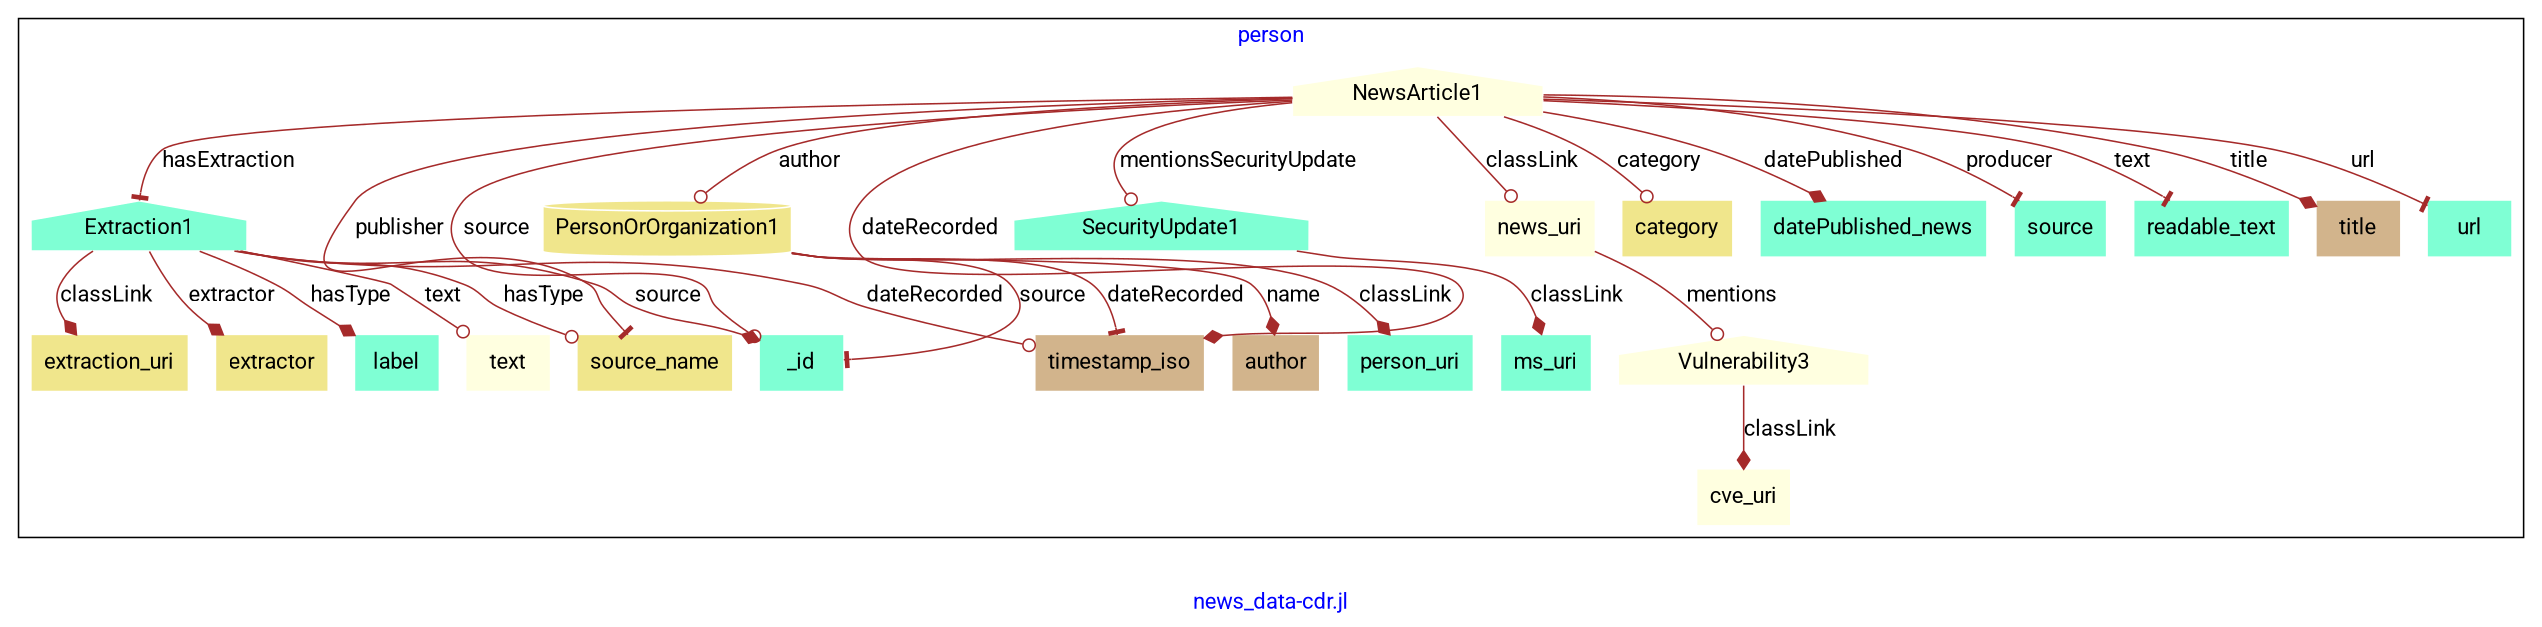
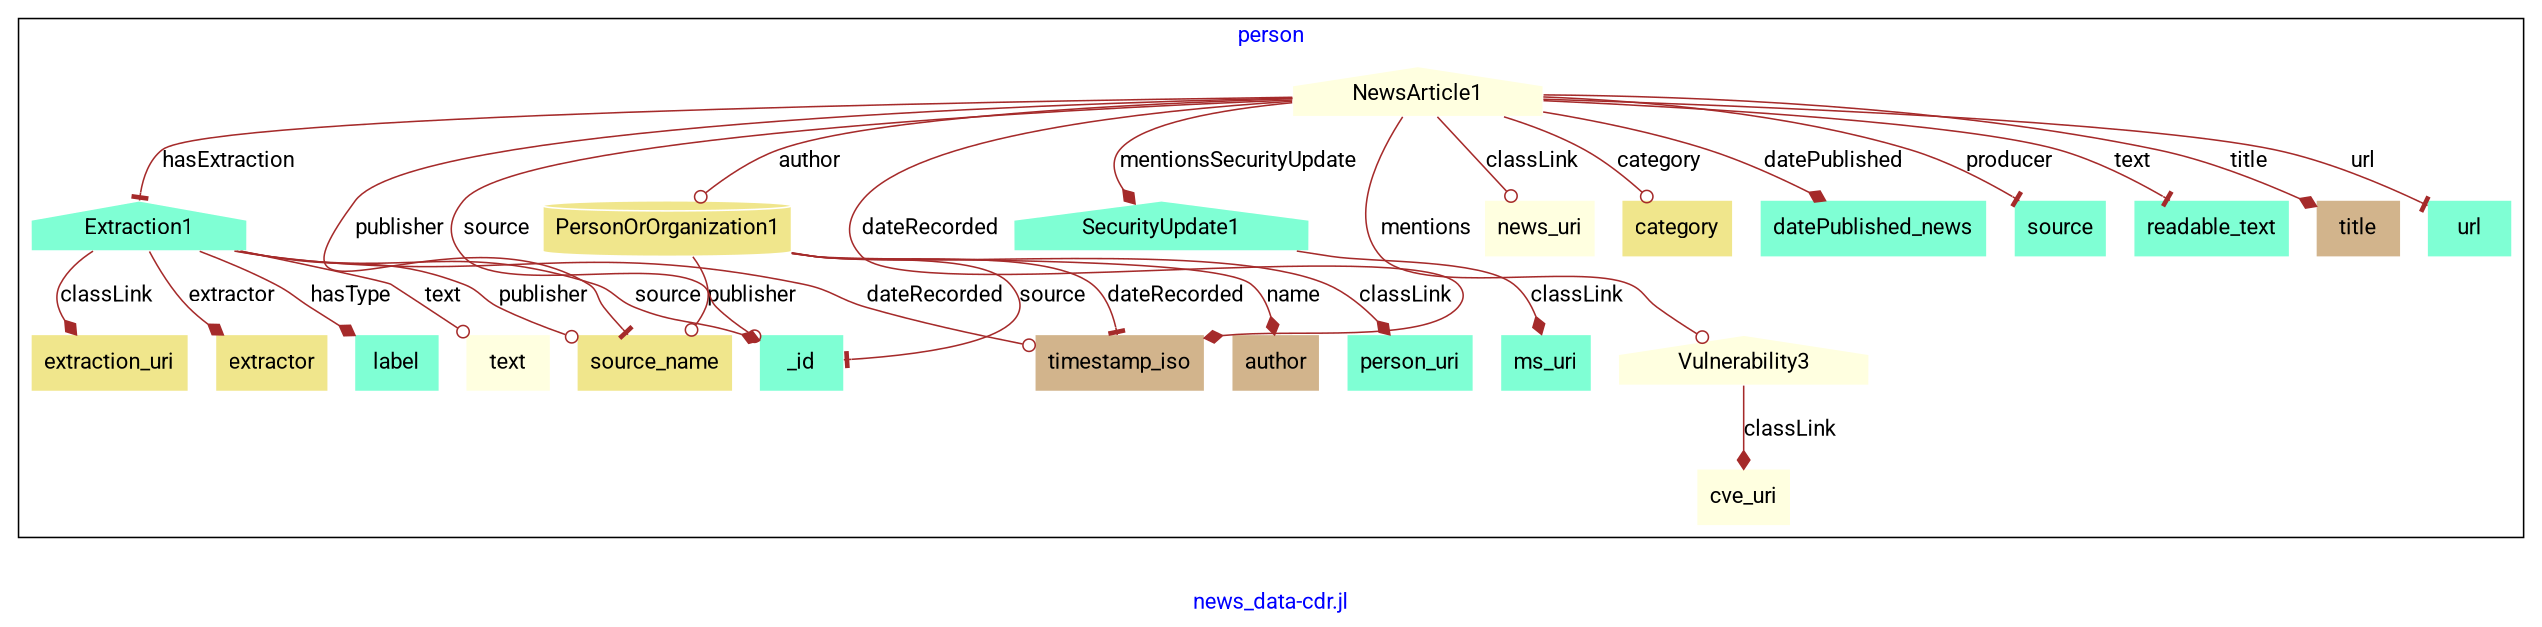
(1179, 121) -> (1179, 121)
(1658, 284) -> (1531, 277)
(544, 296) -> (544, 296)
none -> (705, 309)
